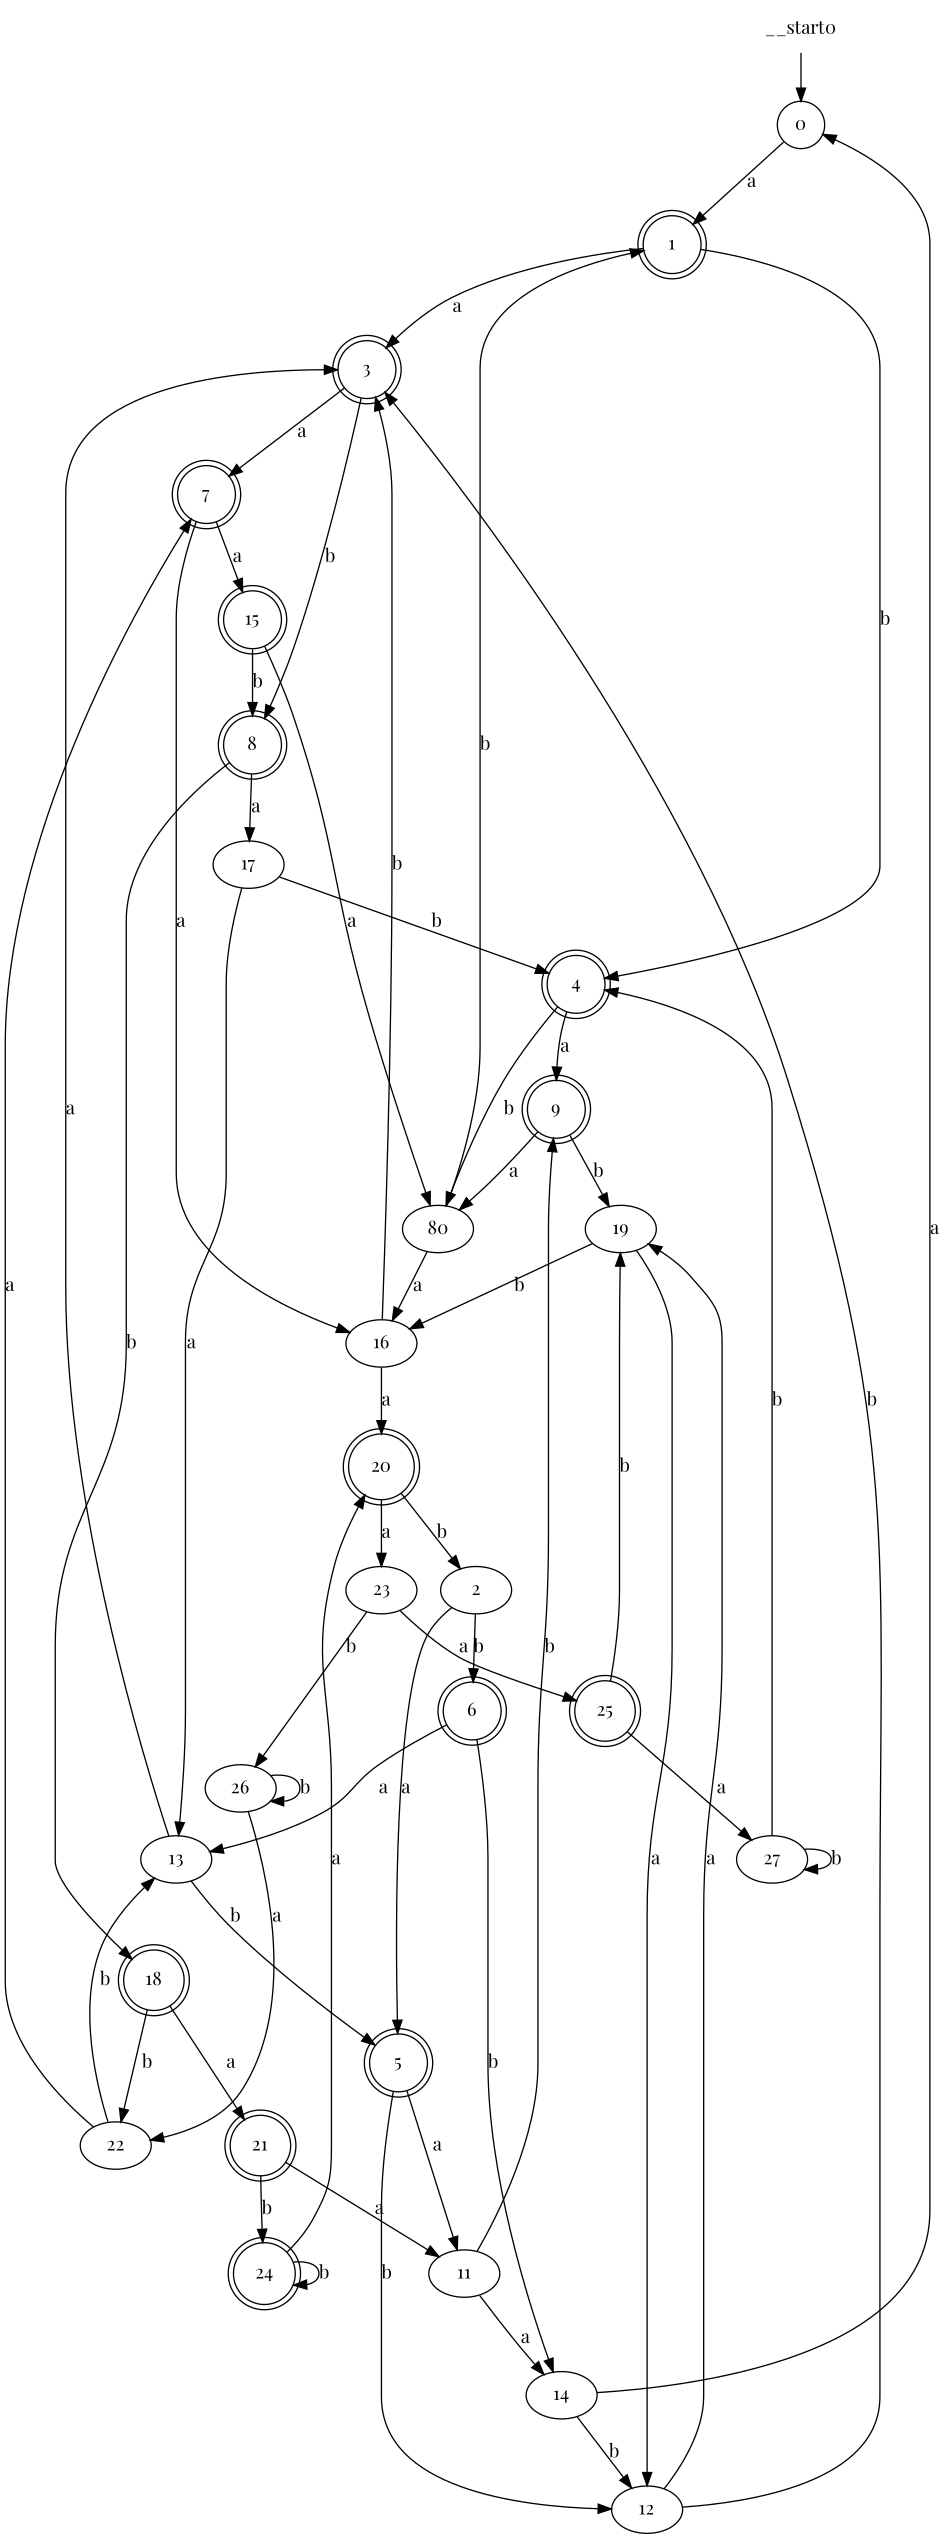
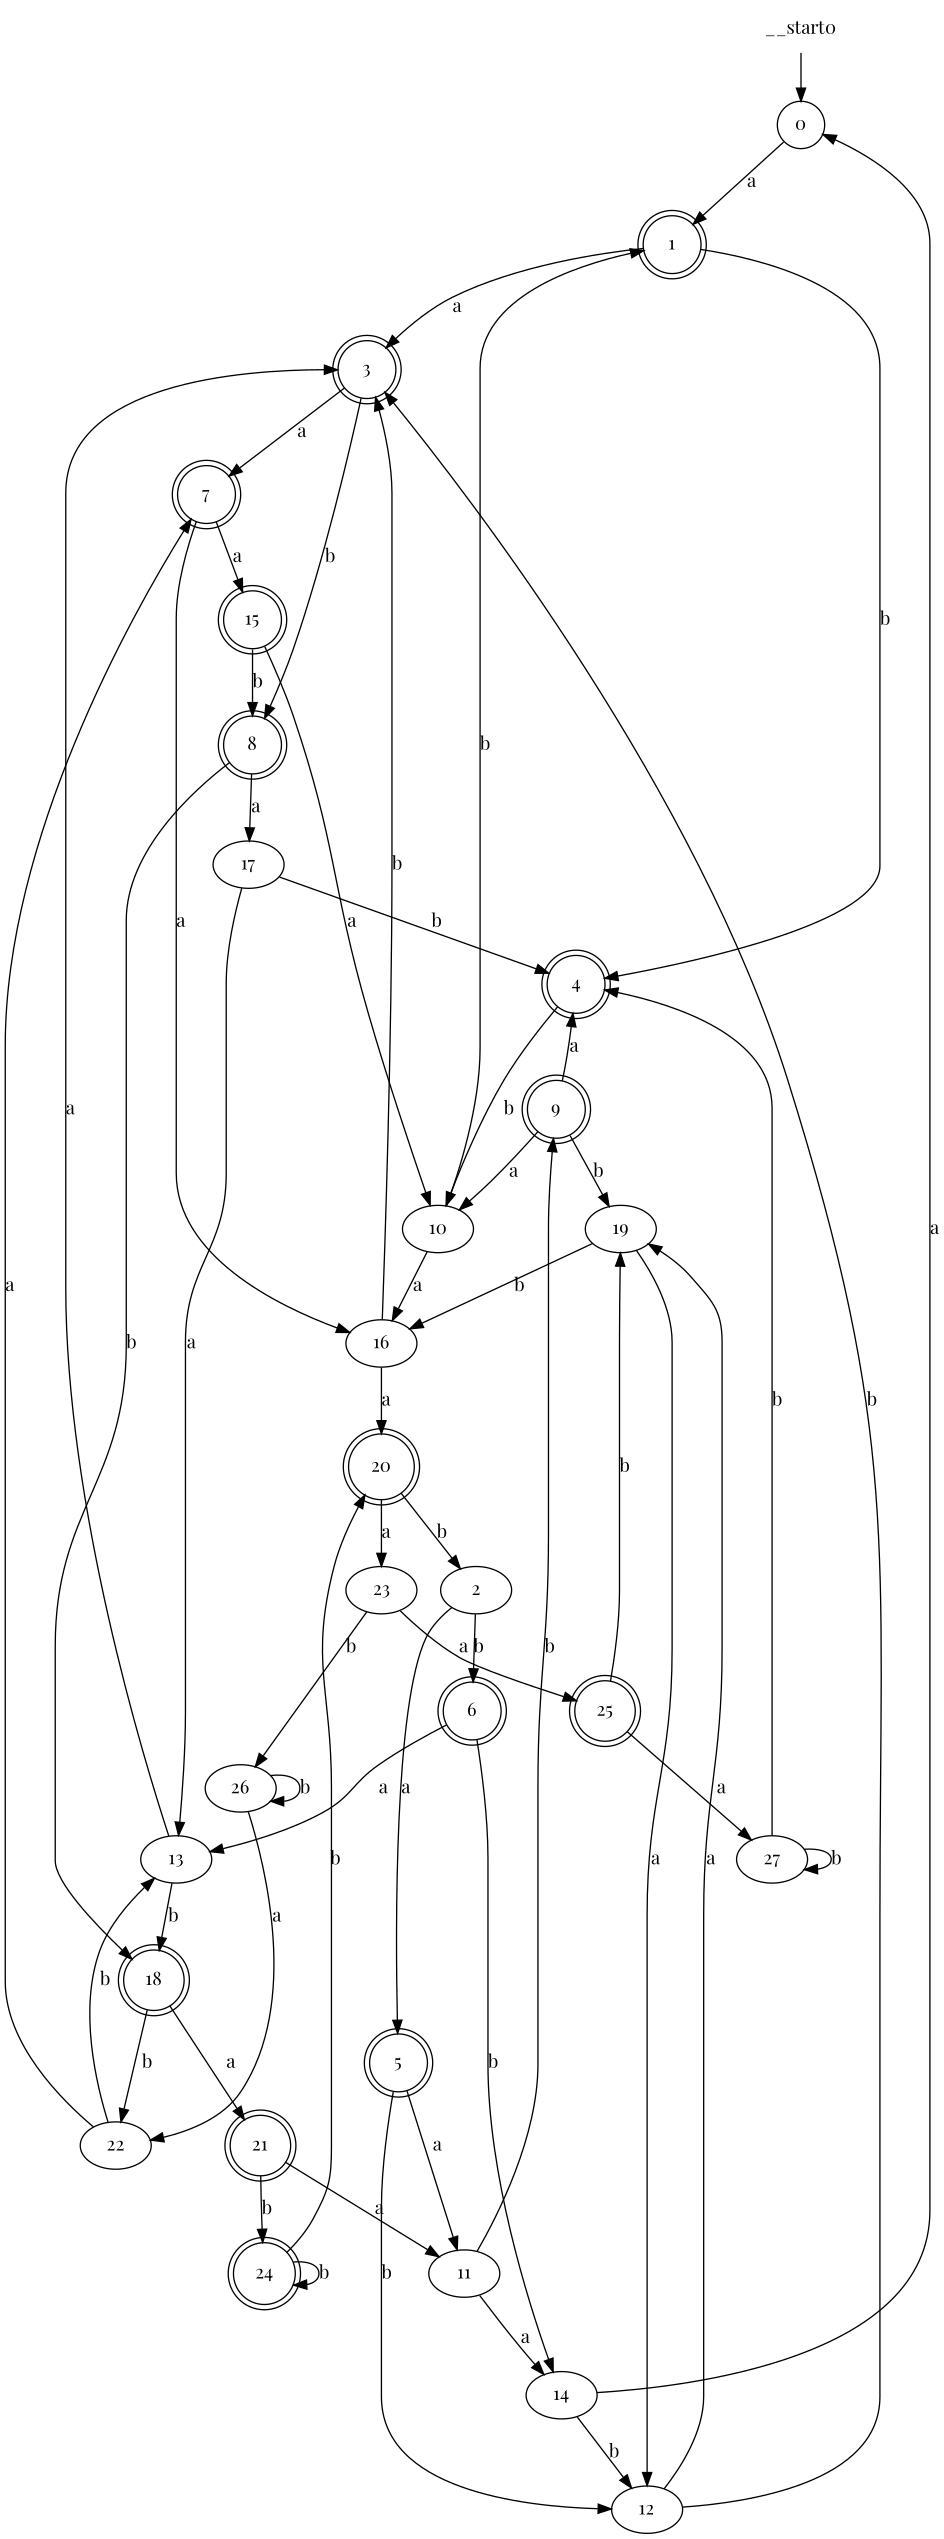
(560, 1039) -> (567, 1054)
(438, 1229) -> (438, 1229)
(336, 1859) -> (336, 1859)
(264, 1957) -> (167, 1910)
